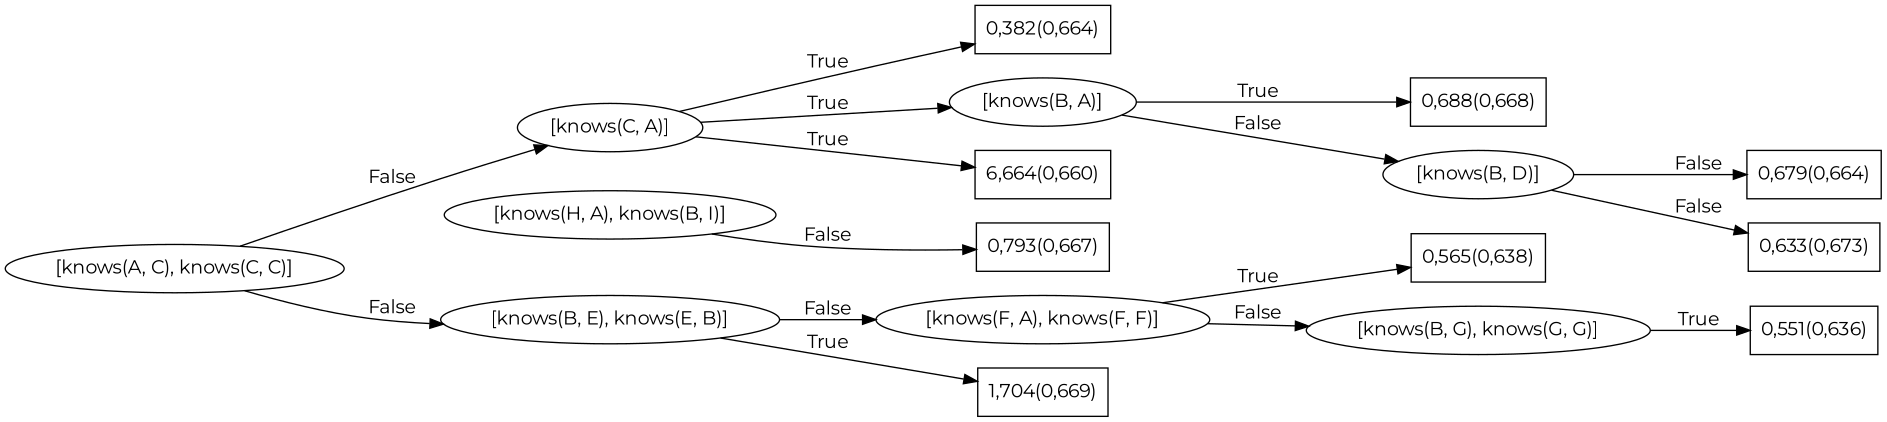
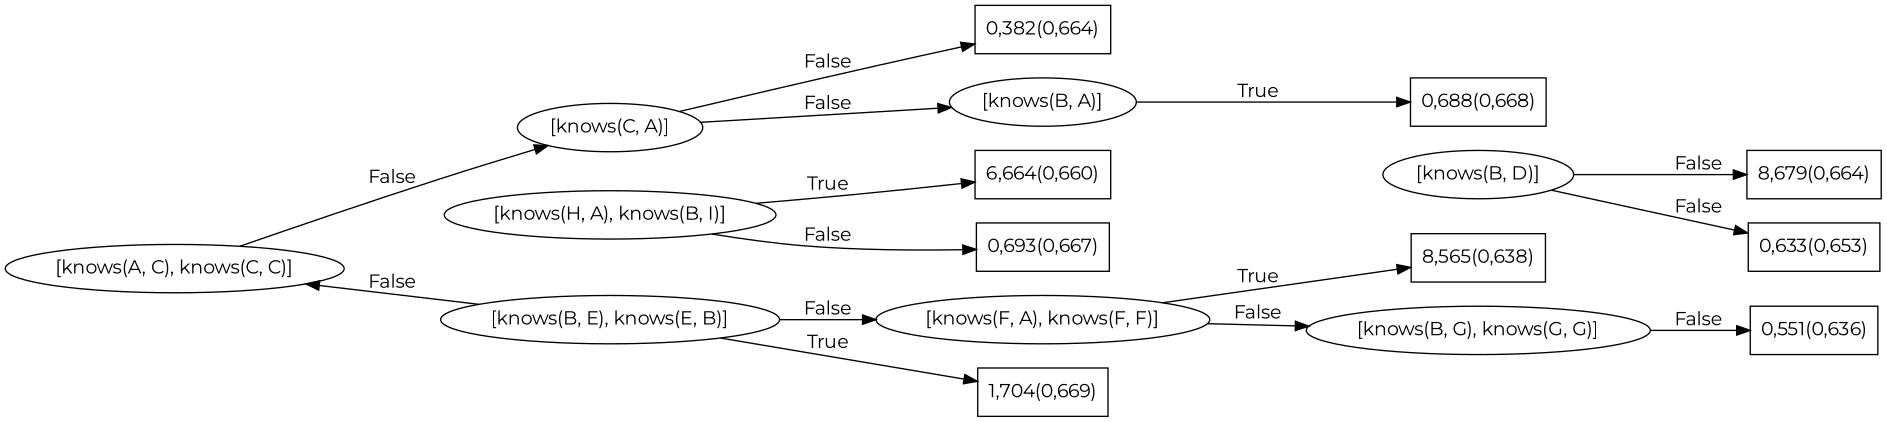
(828, 62) -> (828, 62)
(828, 104) -> (828, 104)
(1253, 137) -> none
(829, 151) -> (859, 194)
(1814, 175) -> (1814, 175)
(1043, 247) -> (1043, 247)
(1814, 247) -> (1814, 247)
(1478, 258) -> (1478, 258)
(336, 313) -> (399, 295)
(1699, 320) -> (1699, 320)
